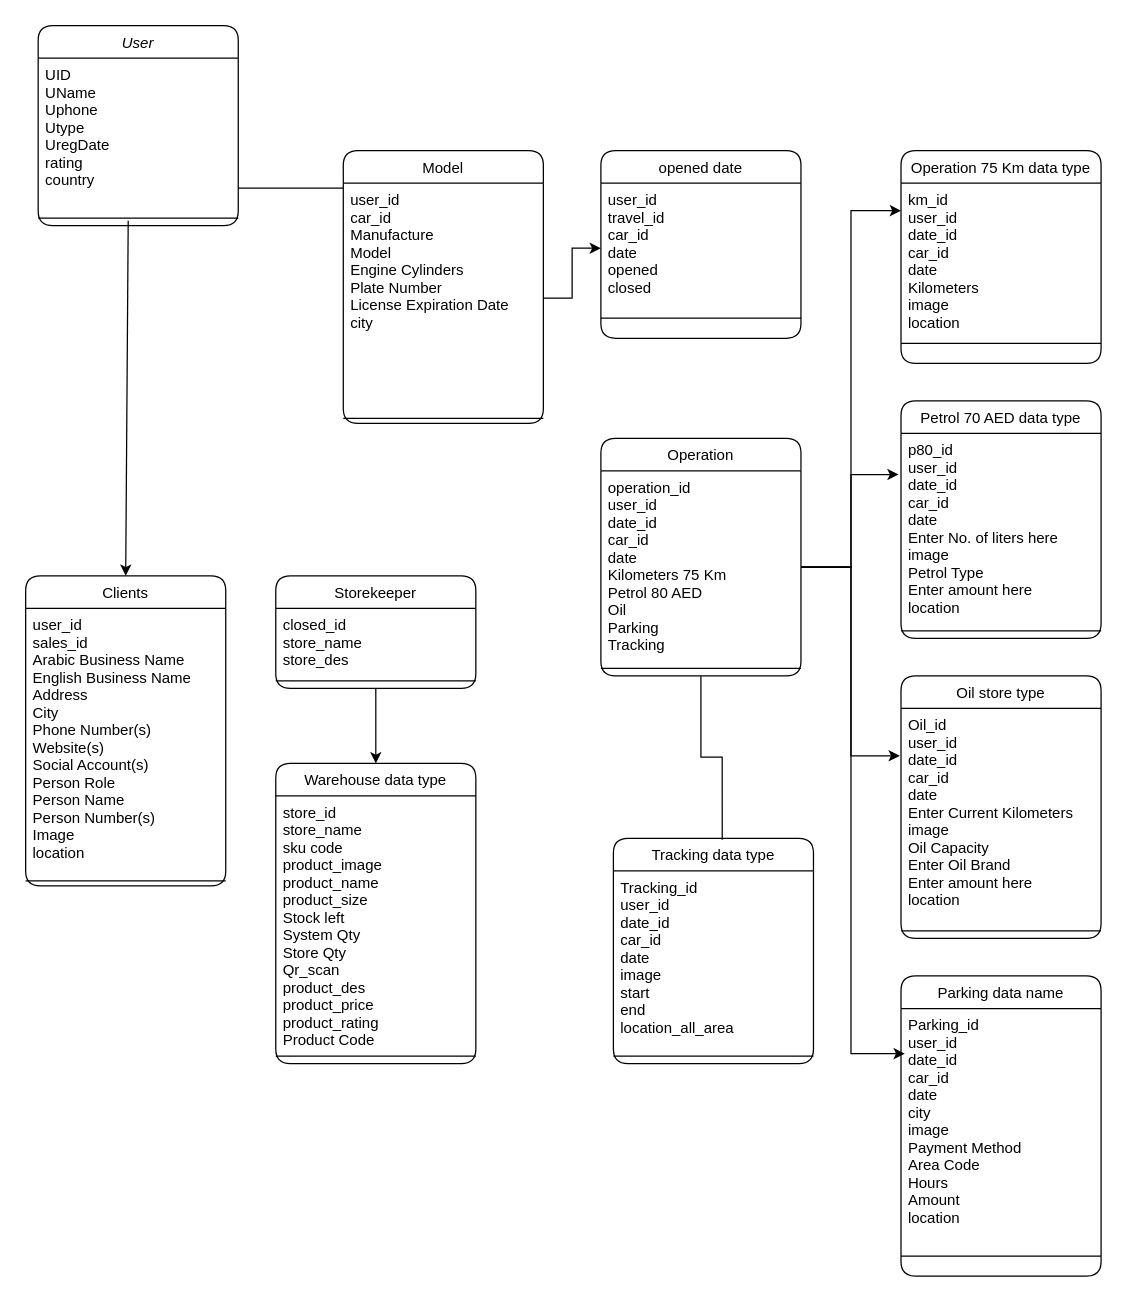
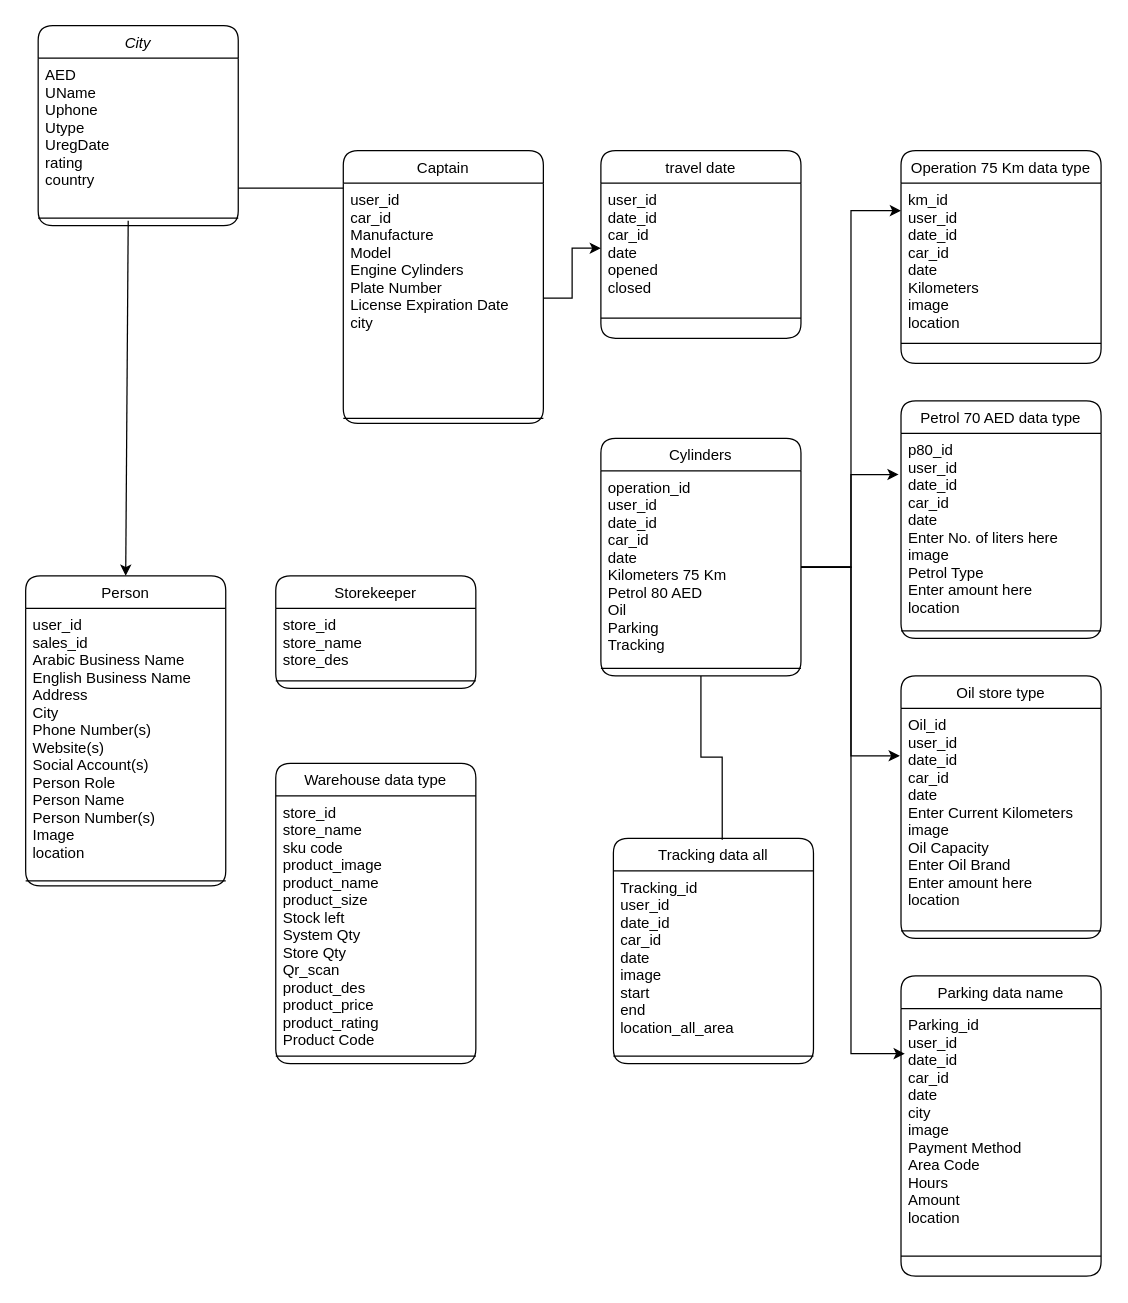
(138, 43) -> (138, 43)
(58, 75) -> (58, 75)
(443, 168) -> (443, 168)
(700, 168) -> (700, 168)
(635, 200) -> (635, 200)
(700, 455) -> (700, 455)
(125, 593) -> (125, 593)
(316, 625) -> (314, 625)
(376, 723) -> none
(713, 855) -> (713, 855)
